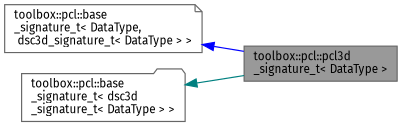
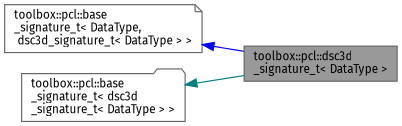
(321, 64) -> (321, 64)
